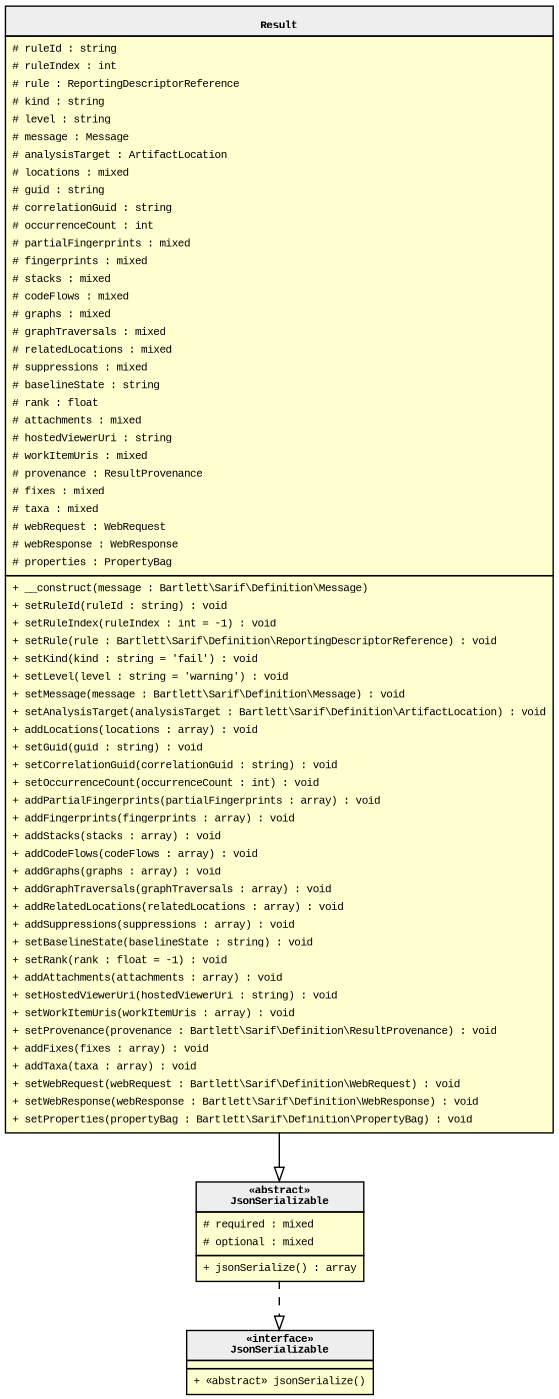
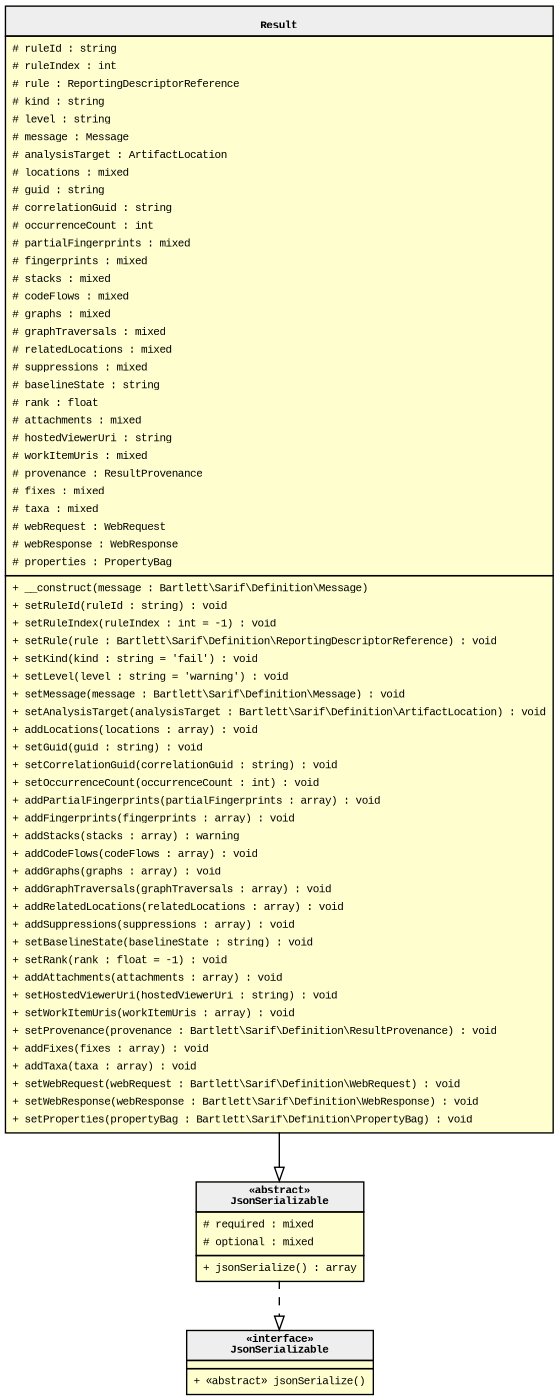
(117, 836) -> (126, 836)
